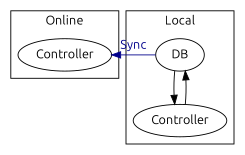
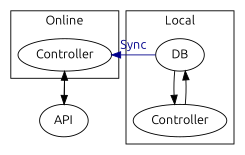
none -> (64, 121)
